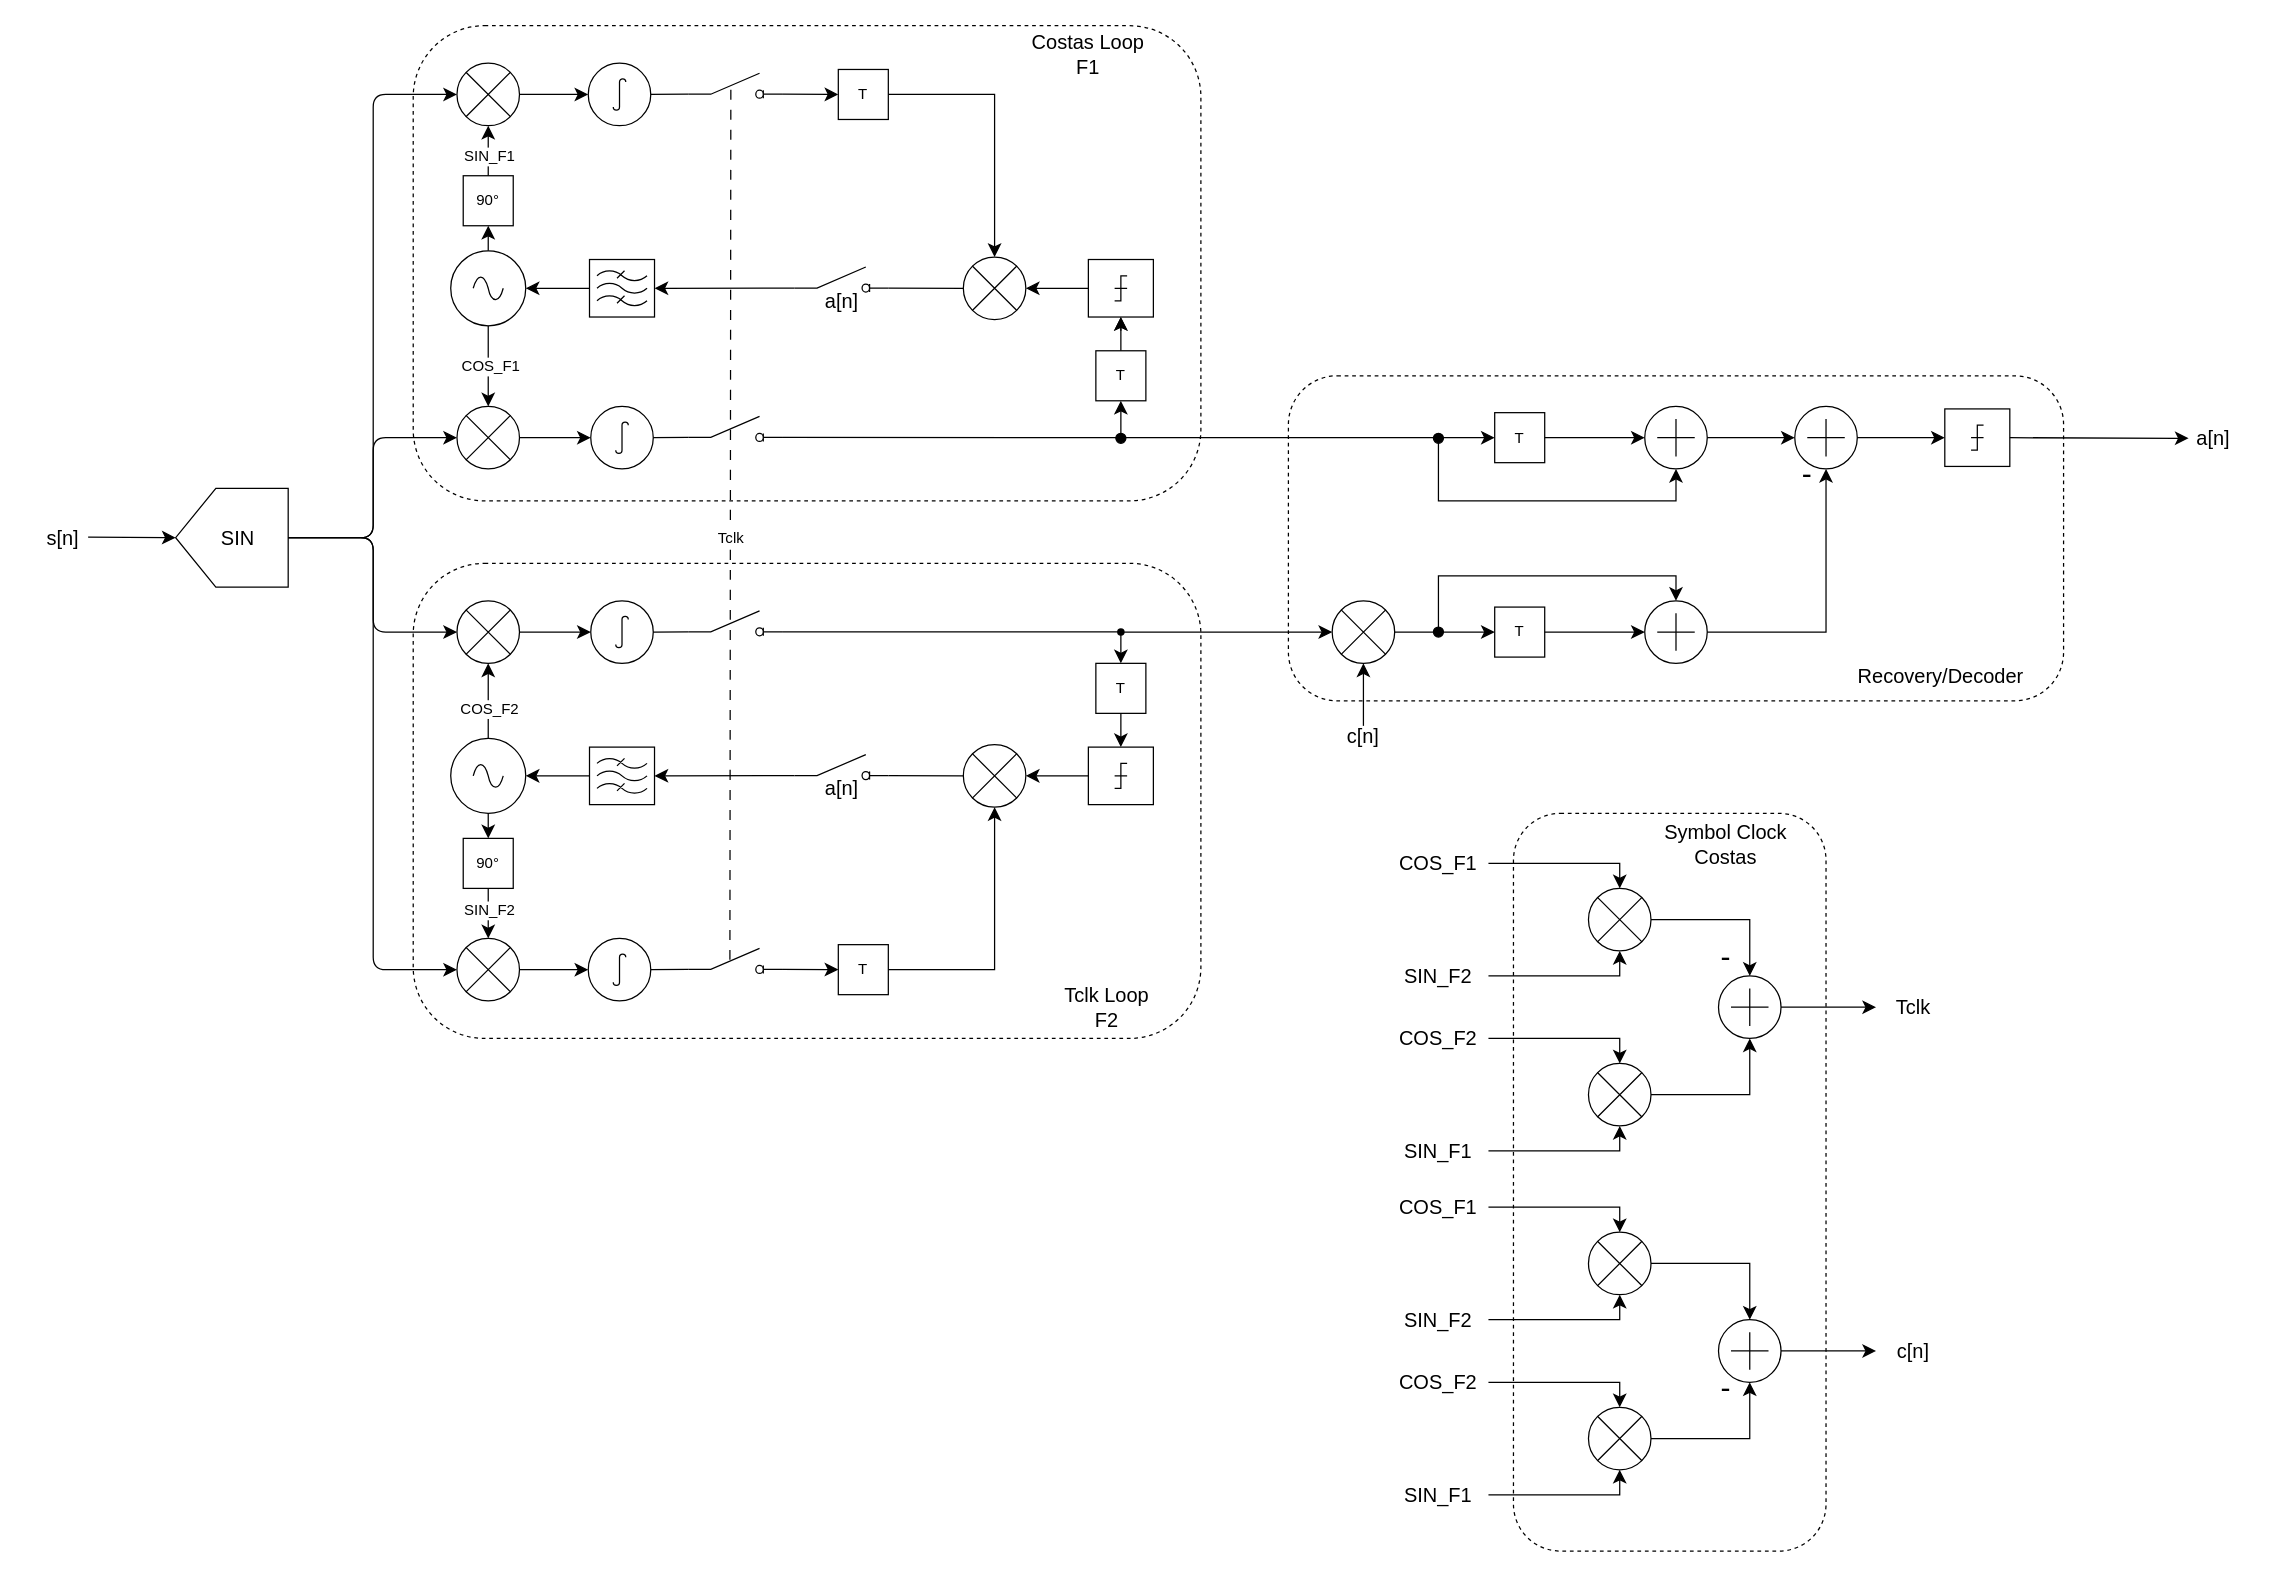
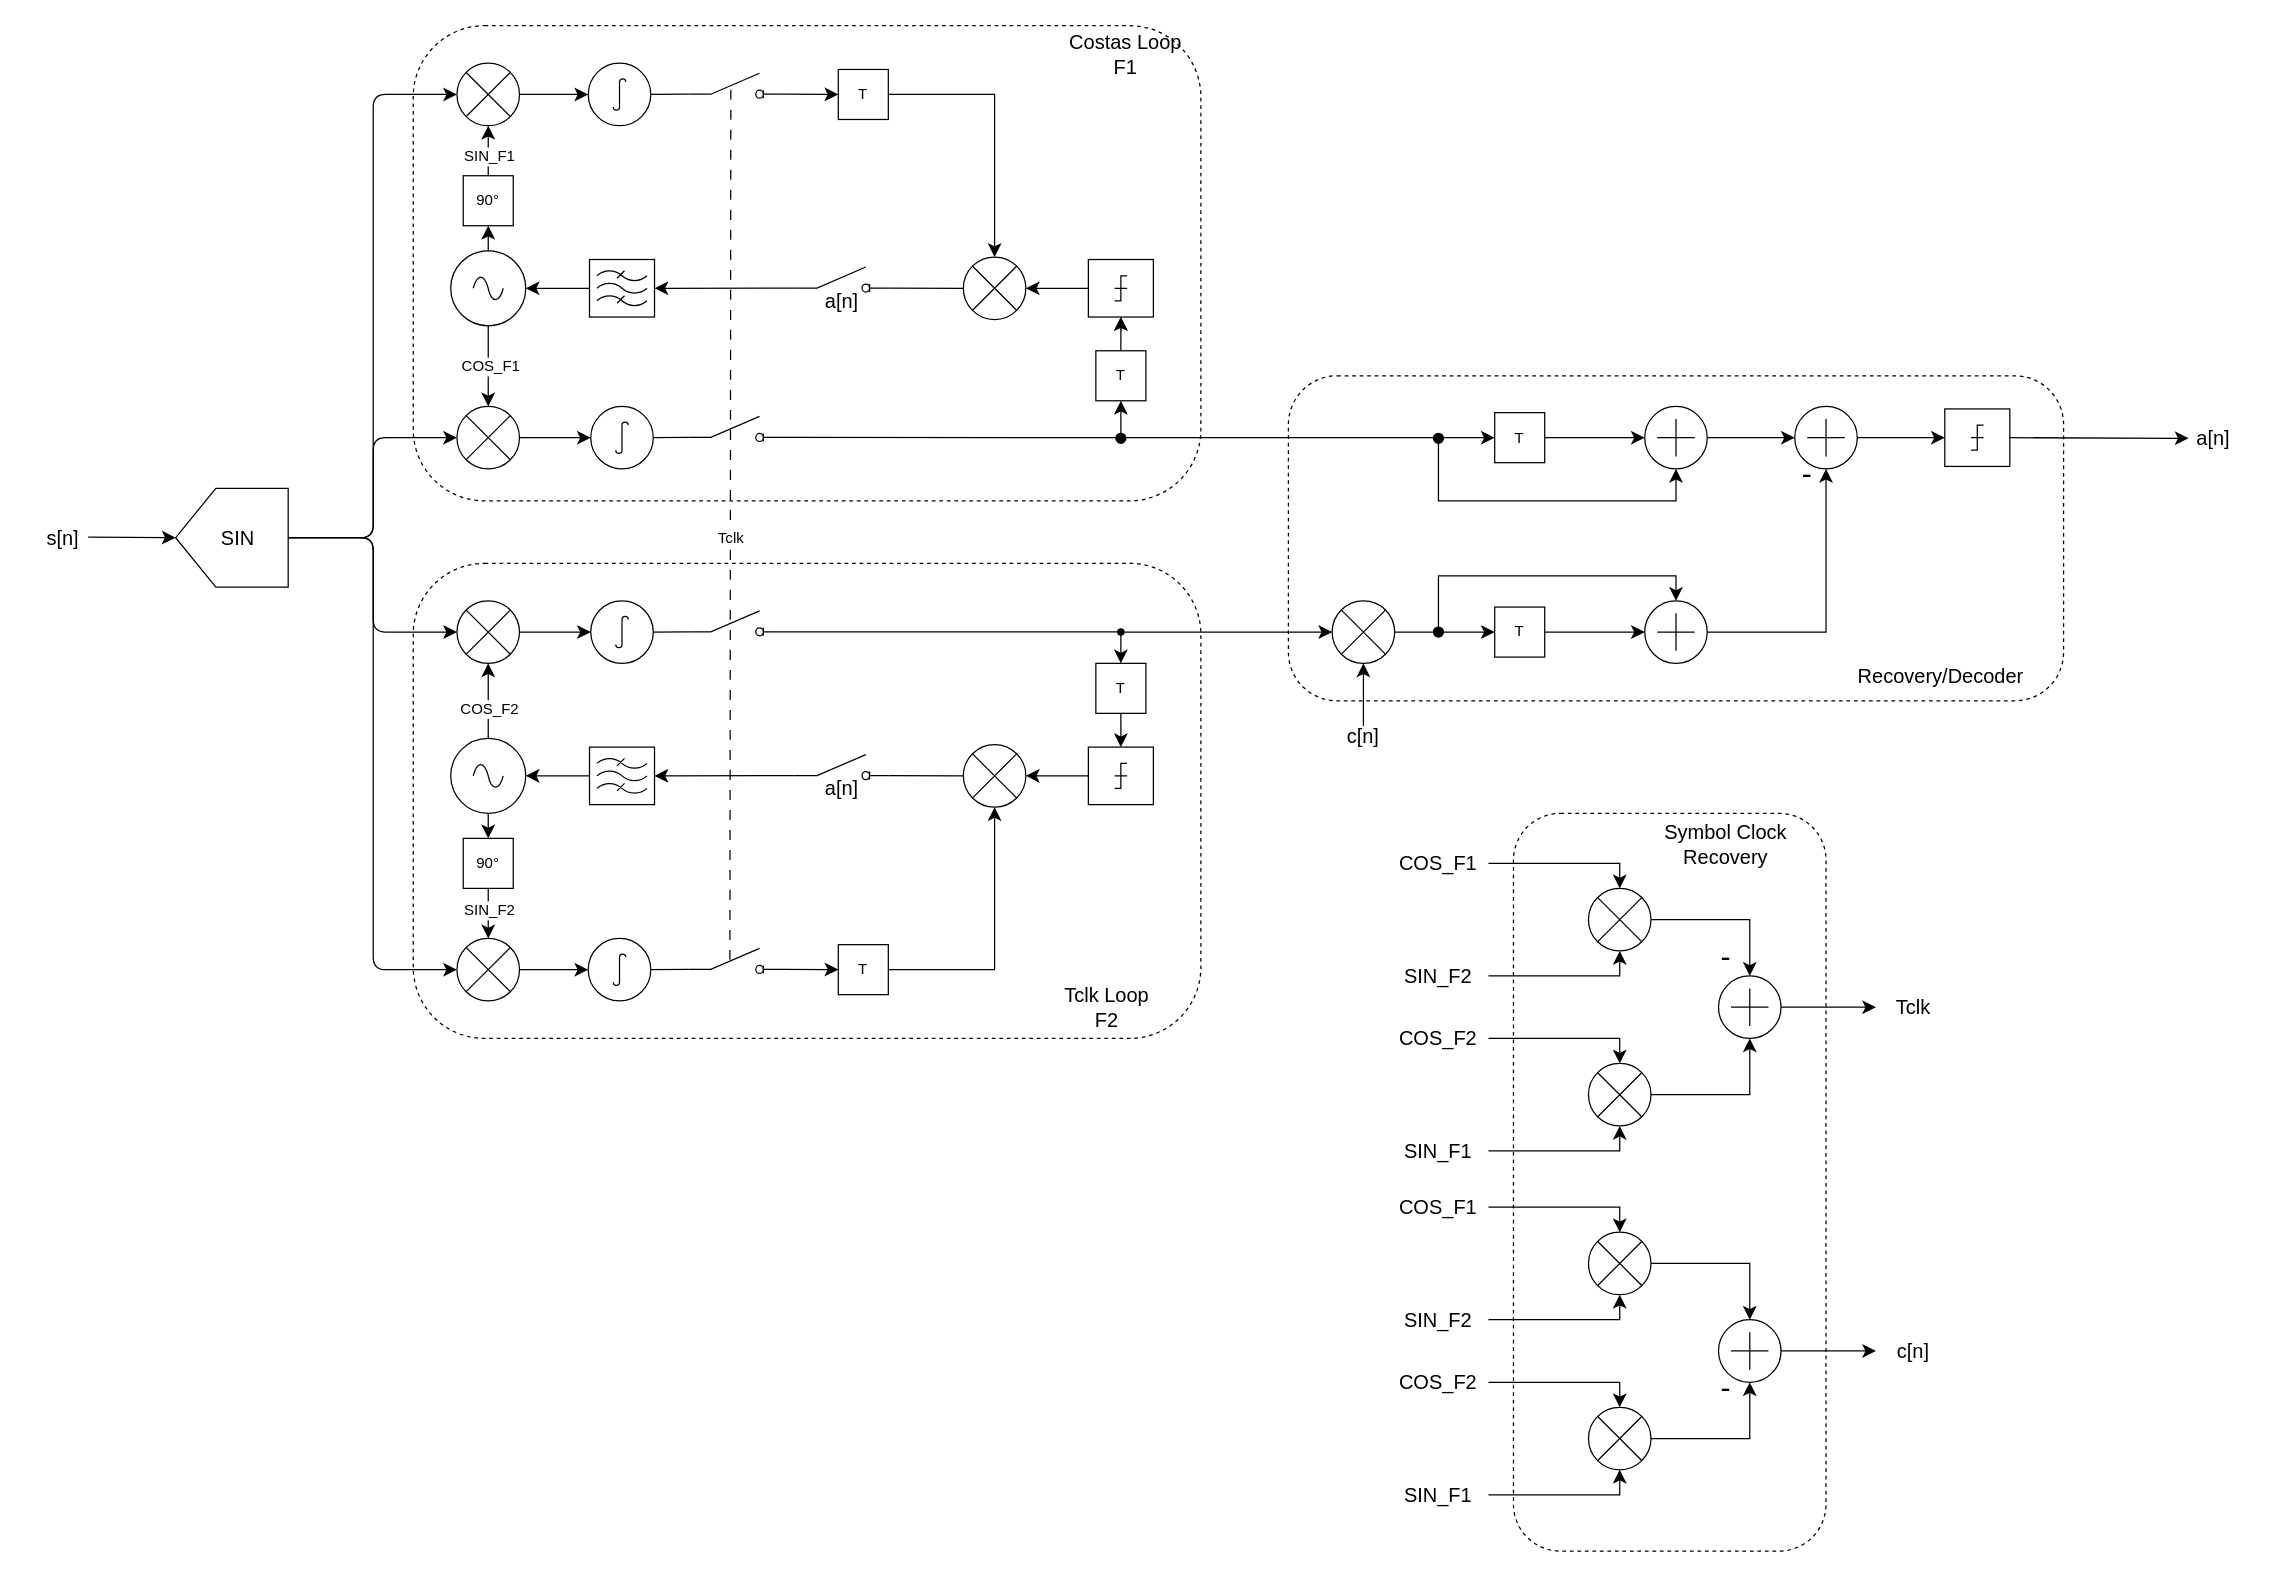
(1088, 54) -> (1126, 54)
(1726, 844) -> (1726, 844)
